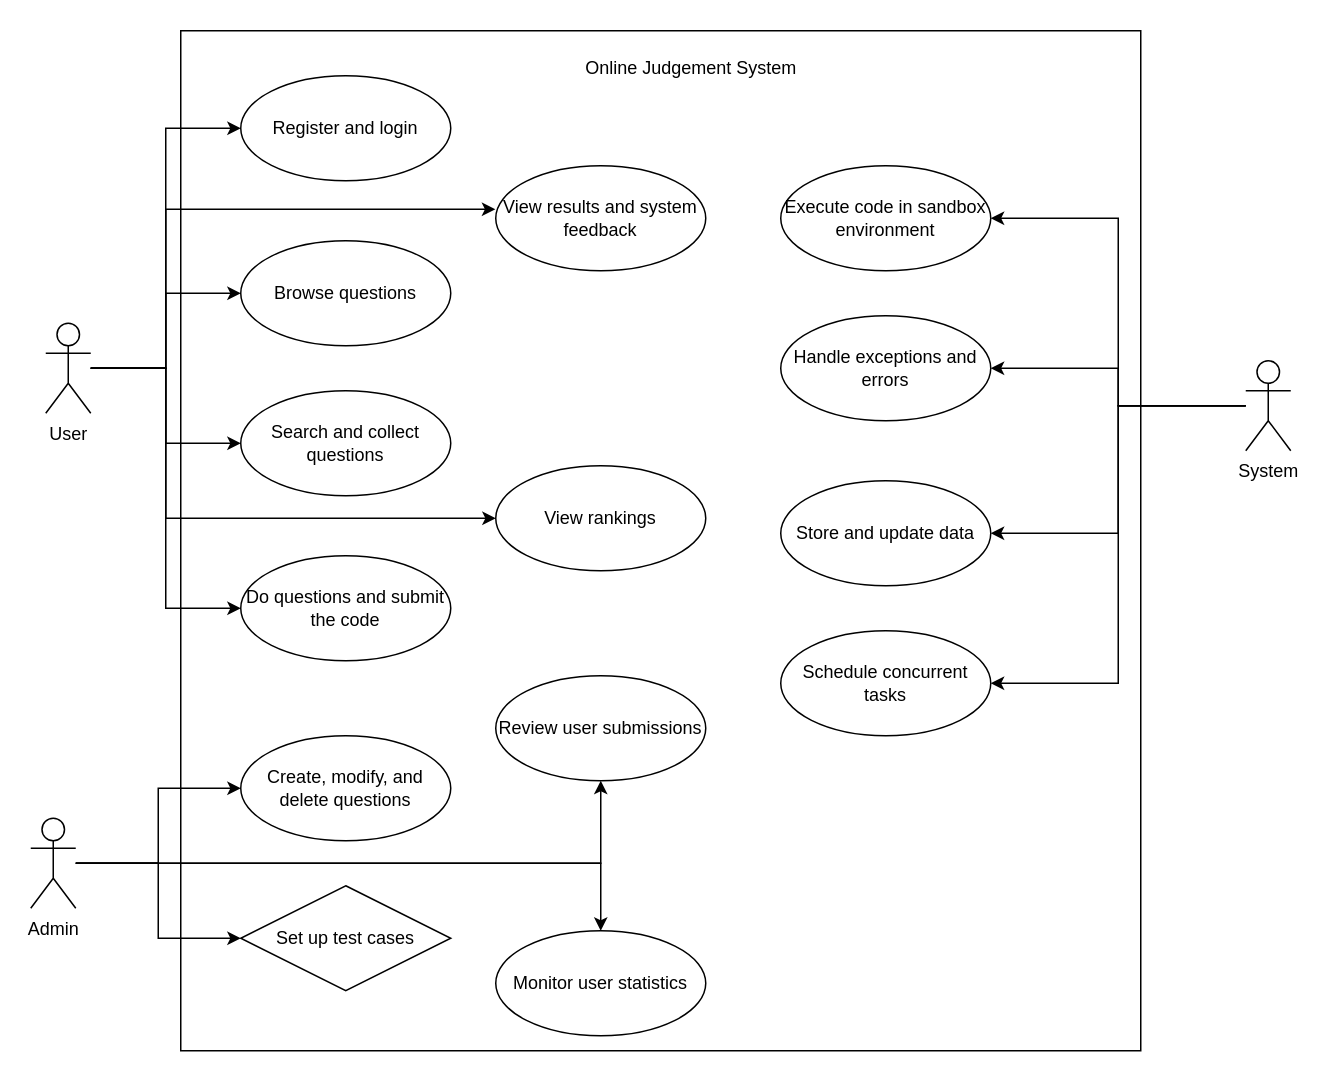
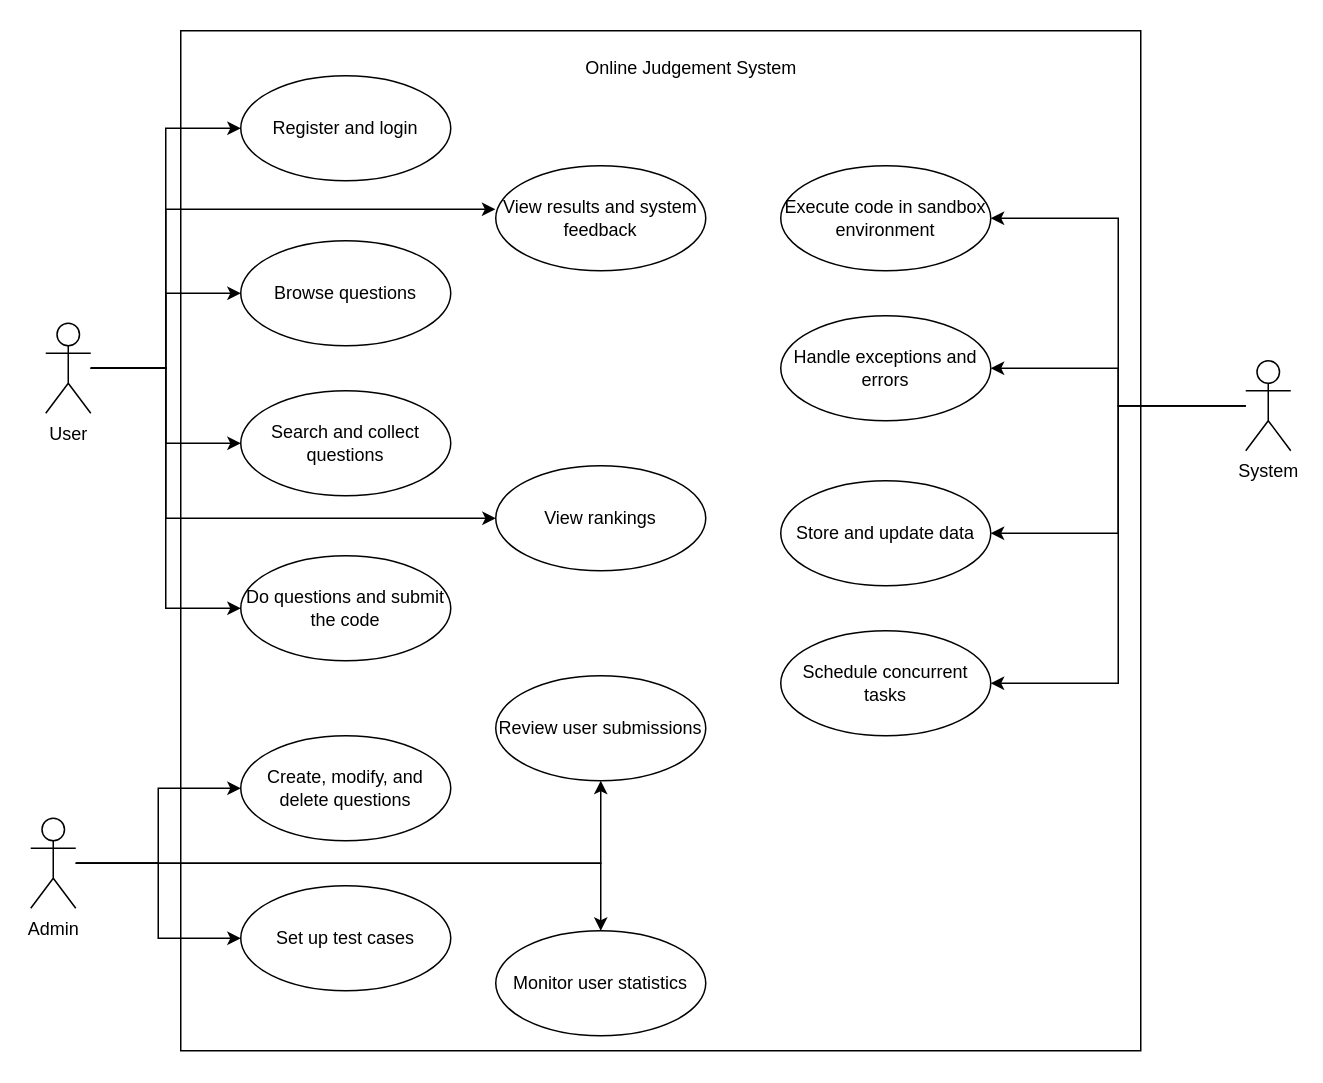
(346, 938) -> (346, 938)
